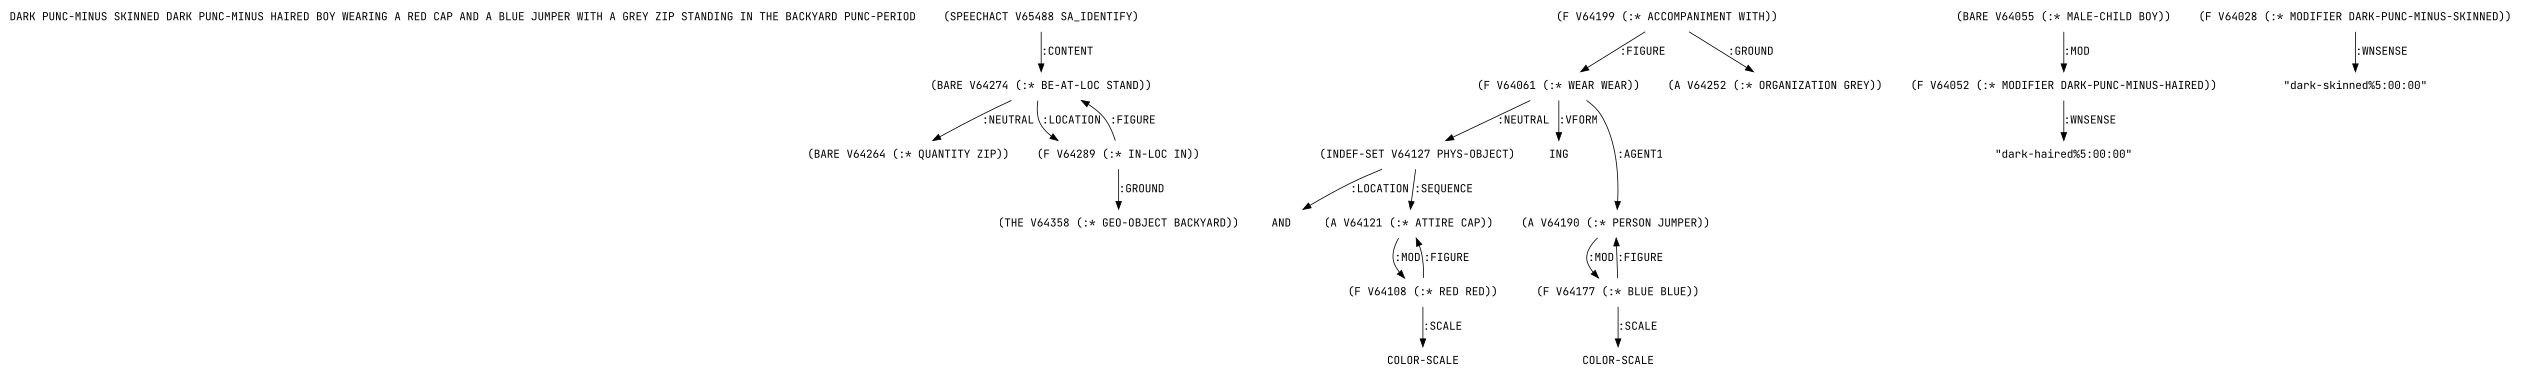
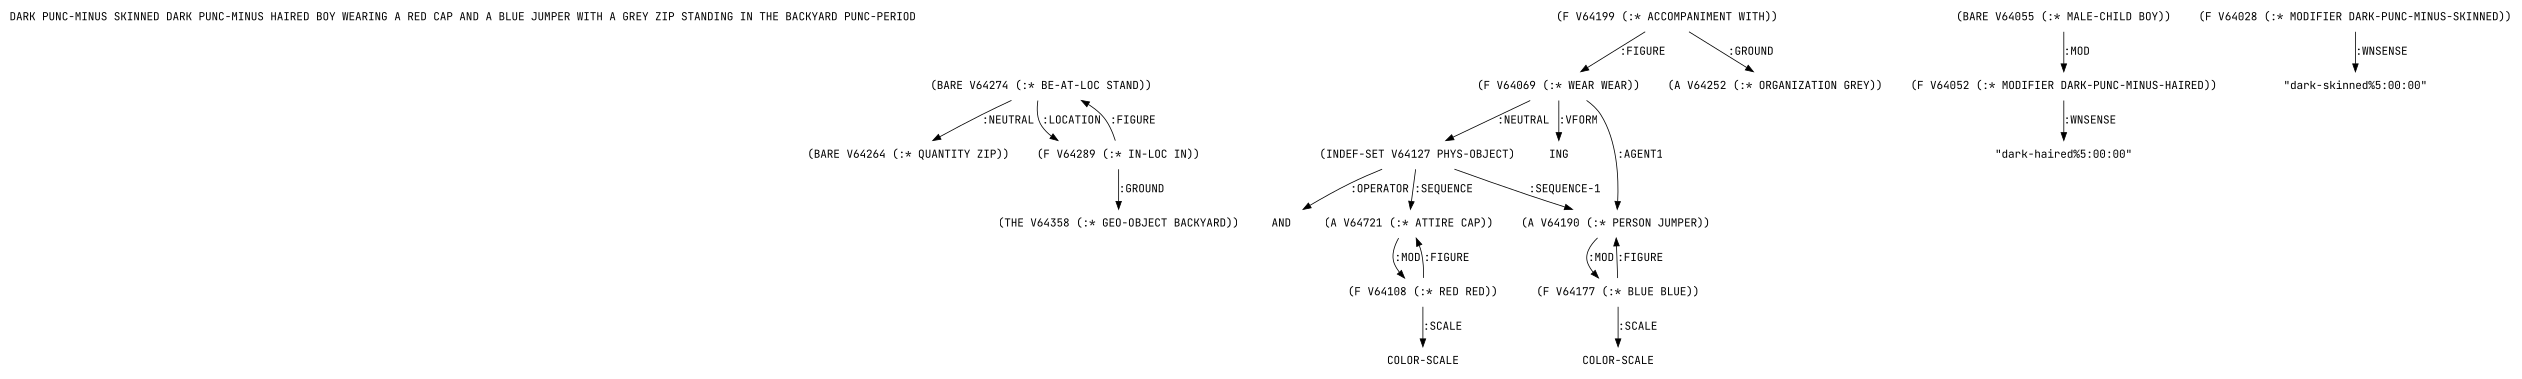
(1041, 17) -> none
(1559, 86) -> (1559, 86)
(1380, 189) -> (1380, 189)
none -> (1509, 189)
(1409, 224) -> (1409, 224)
